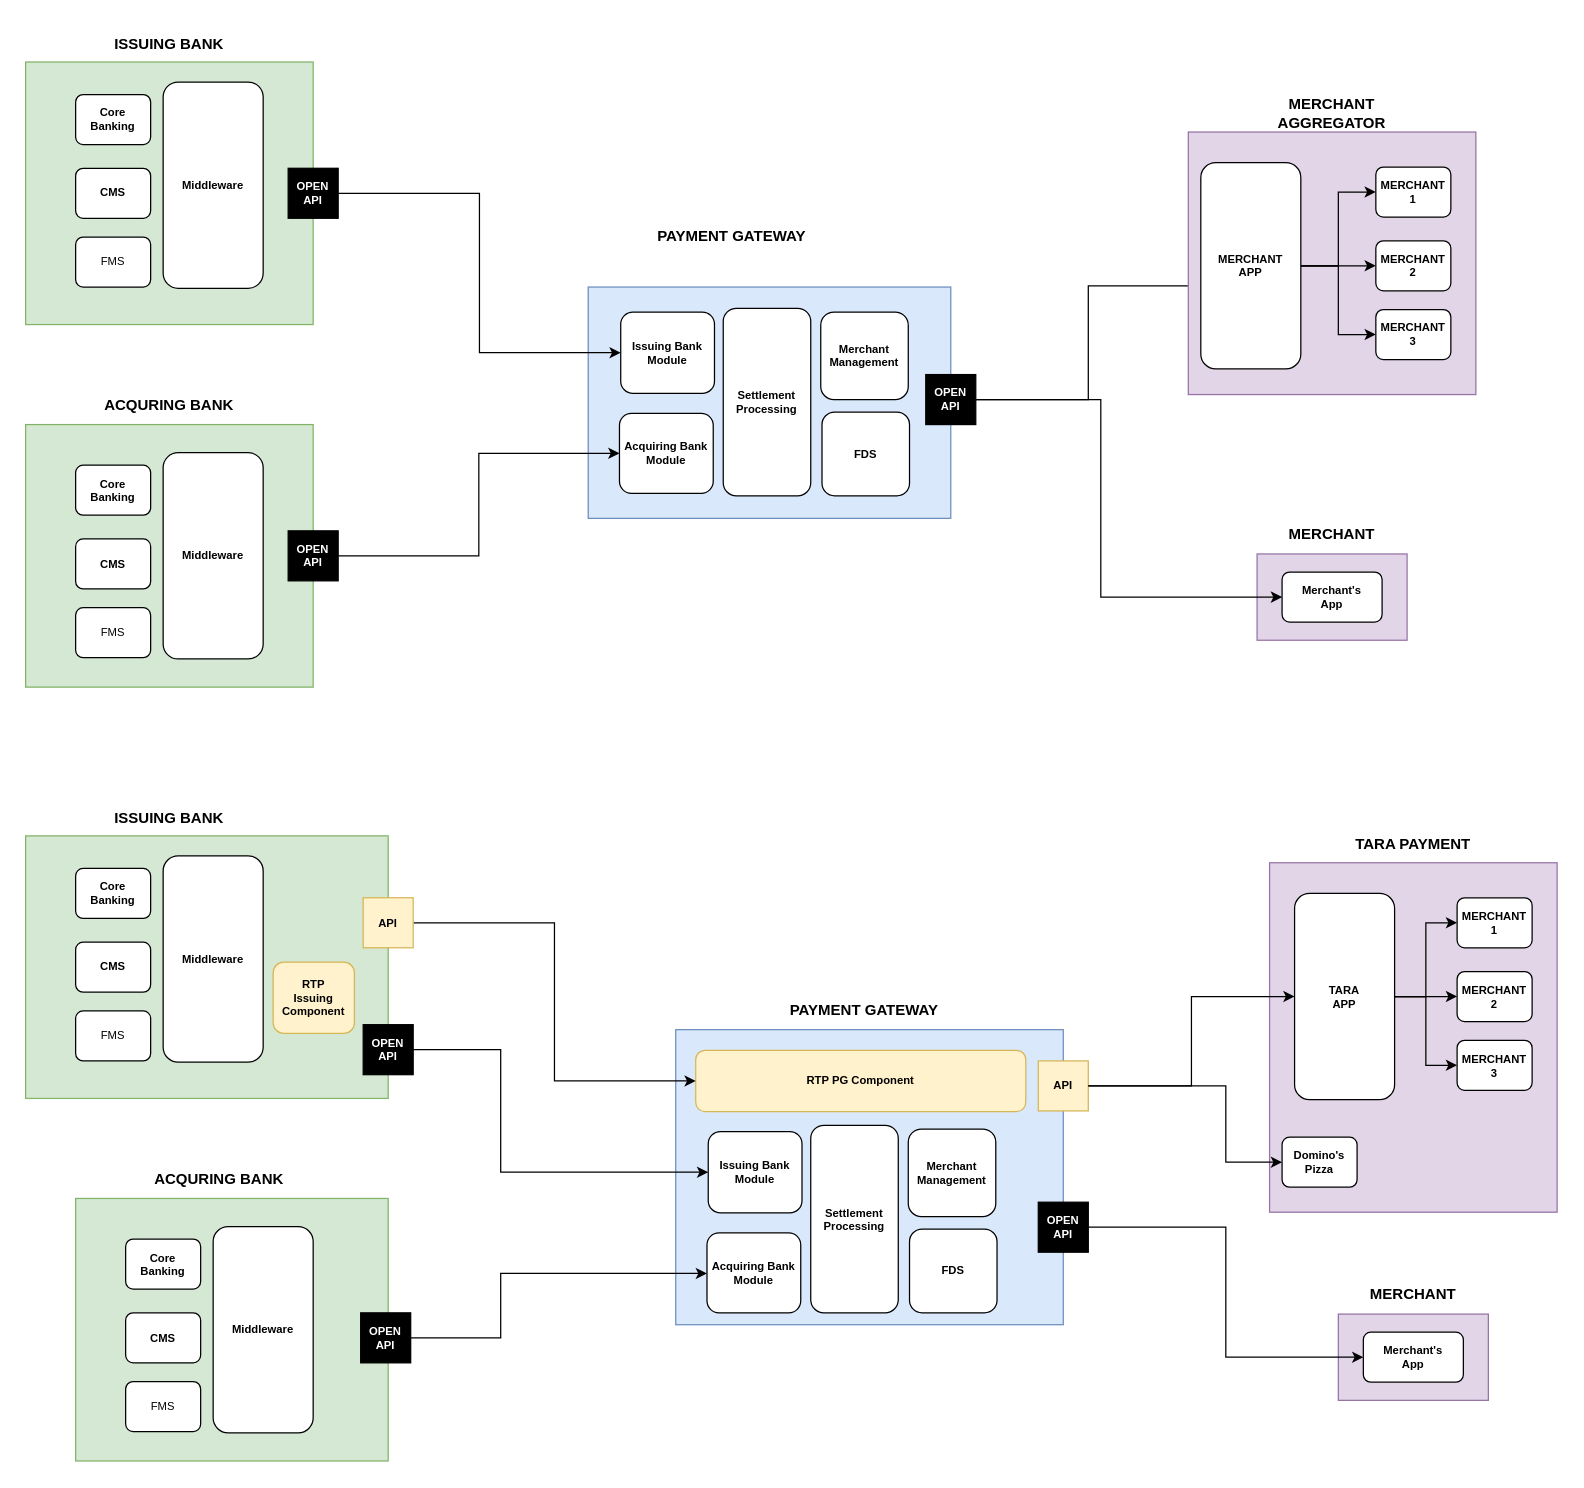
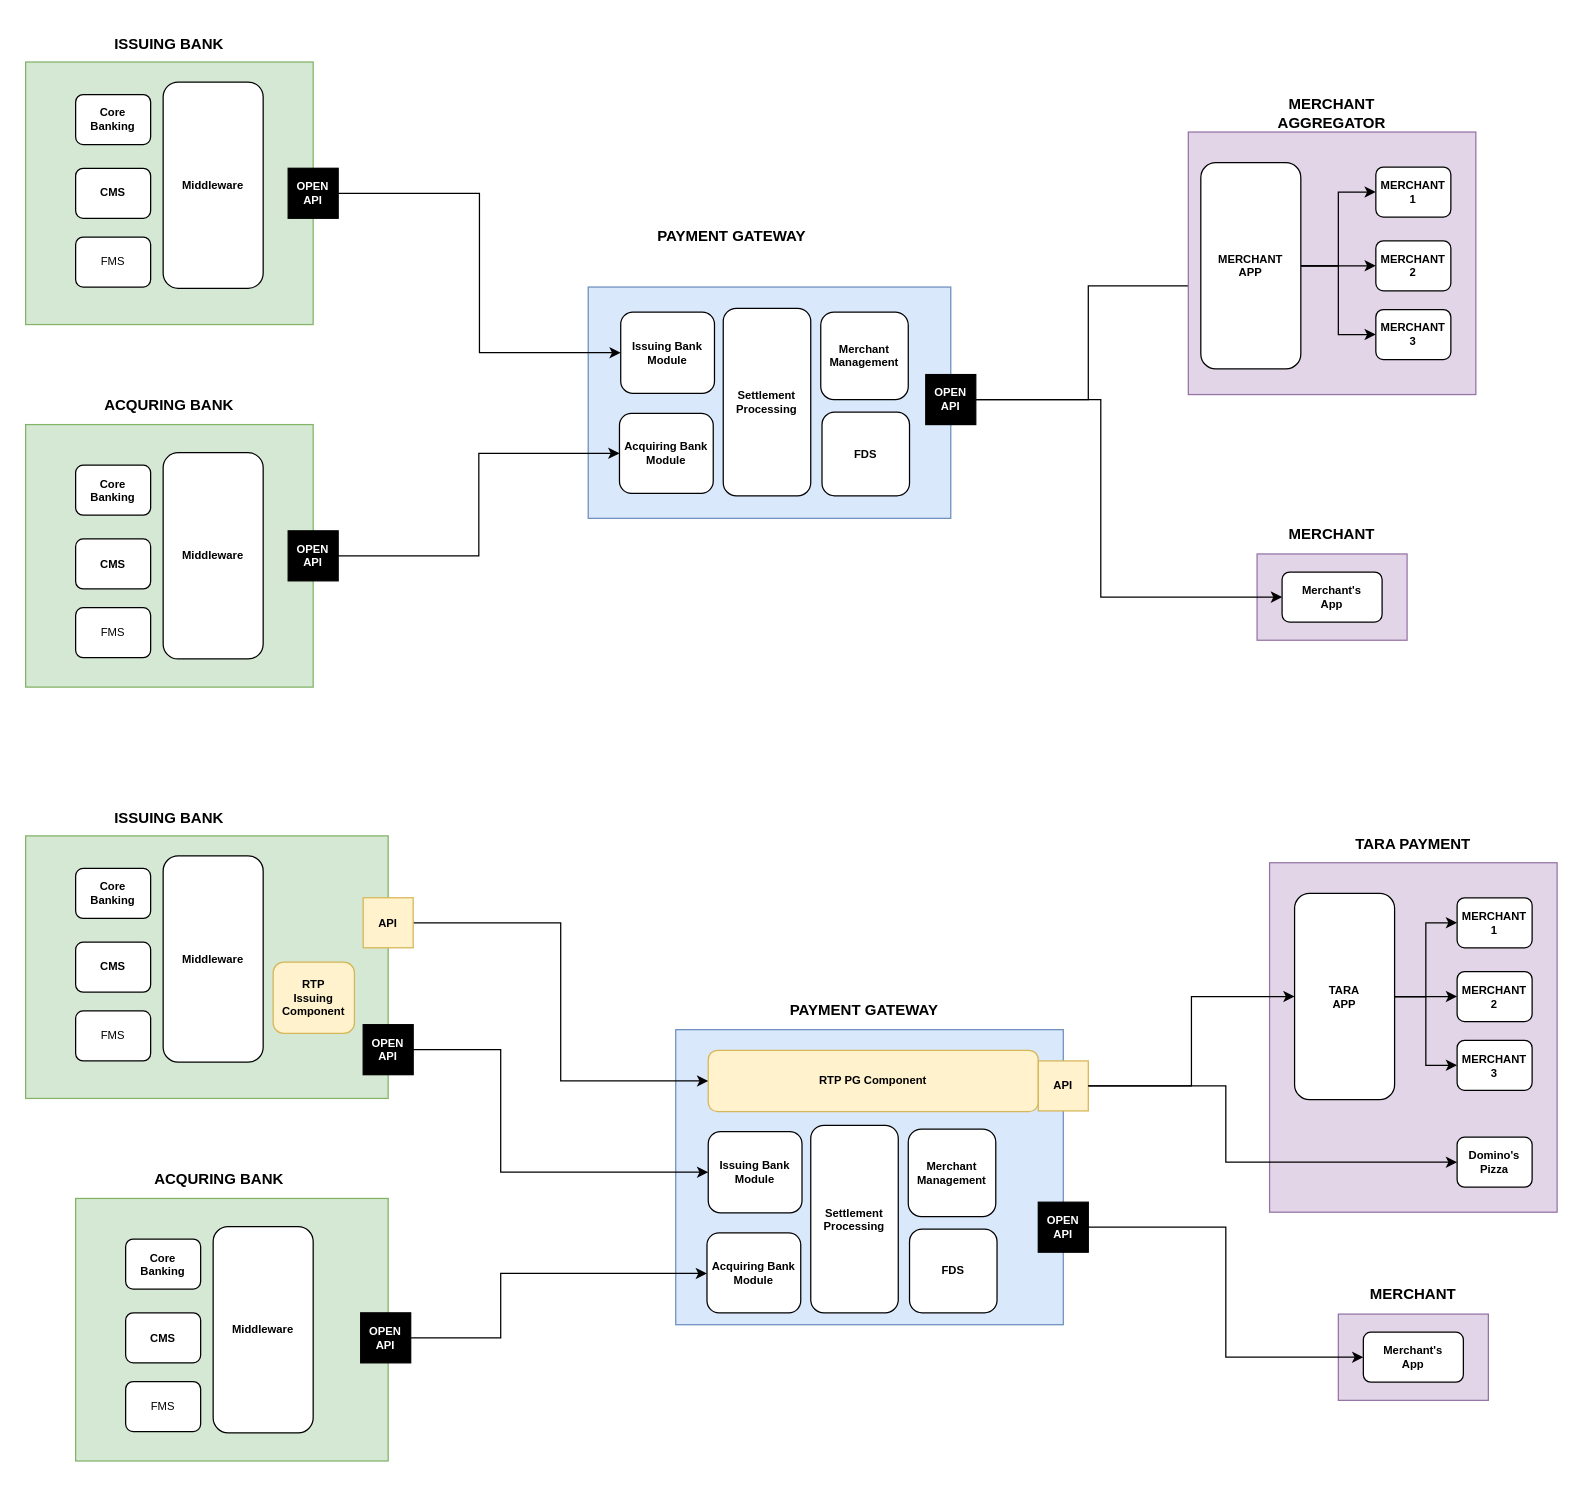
(861, 1081) -> (873, 1081)
(1319, 1162) -> (1494, 1162)
